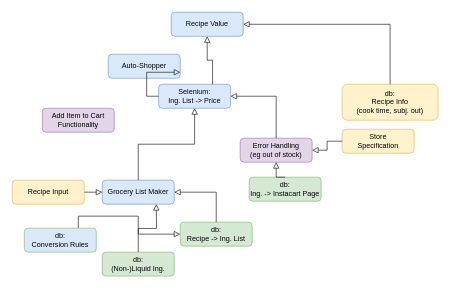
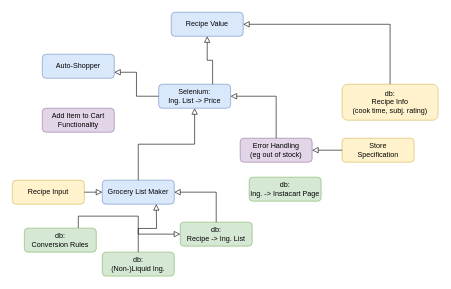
(144, 66) -> (78, 66)
(390, 102) -> (390, 102)
(378, 141) -> (378, 150)
(277, 177) -> none
(60, 240) -> (60, 240)
